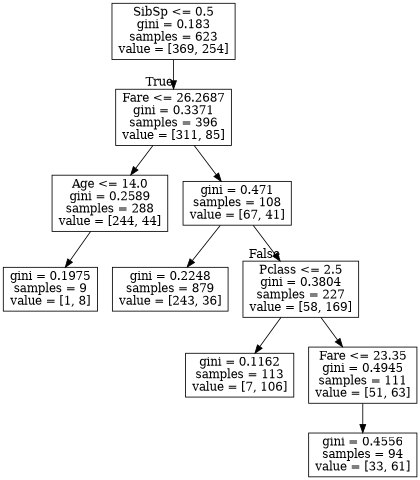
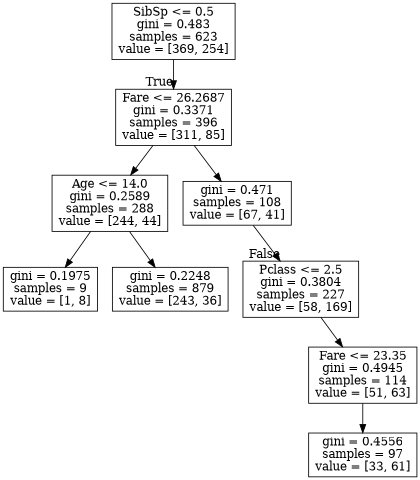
(174, 31) -> (174, 31)
(206, 243) -> (140, 246)
(240, 375) -> none
(363, 375) -> (363, 375)
(363, 455) -> (363, 455)
